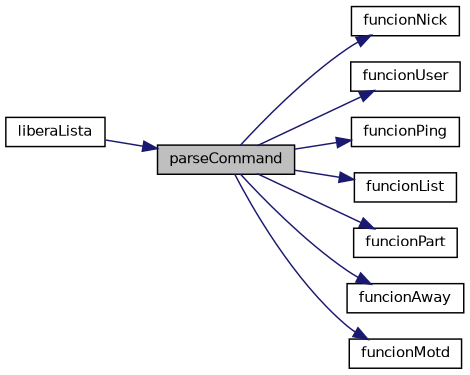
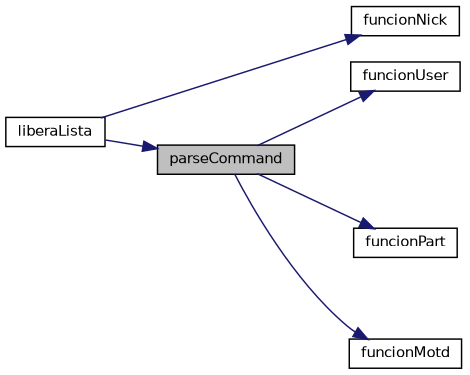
(296, 90) -> (224, 79)
(405, 132) -> none
(405, 187) -> none
(405, 298) -> none
